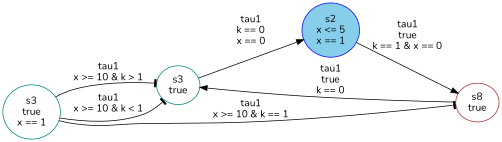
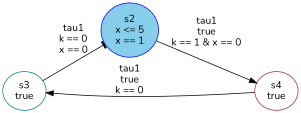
(248, 60) -> (72, 63)
(477, 103) -> (276, 91)
(32, 112) -> none
